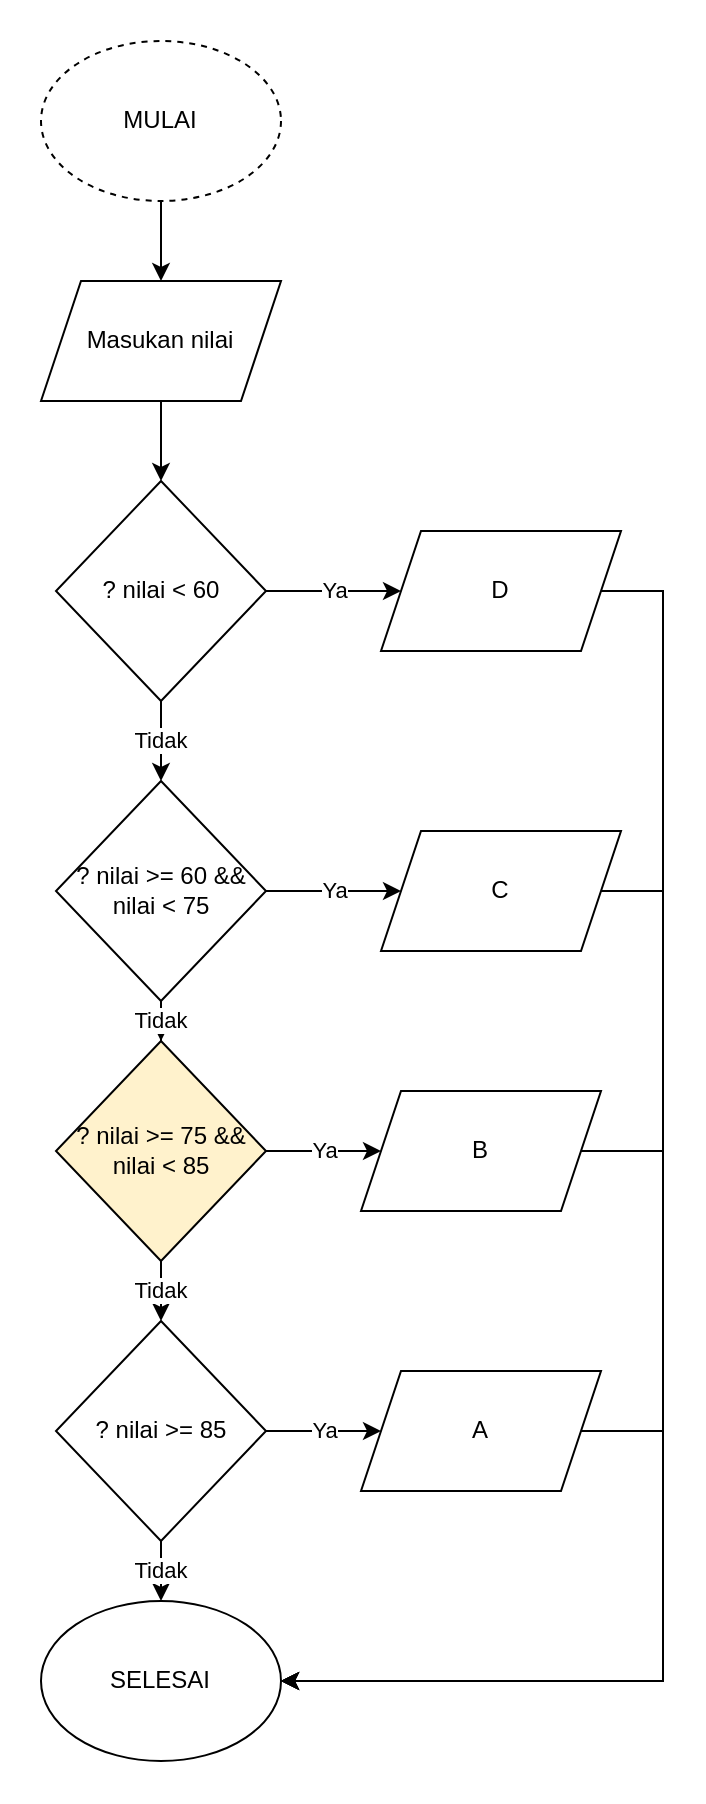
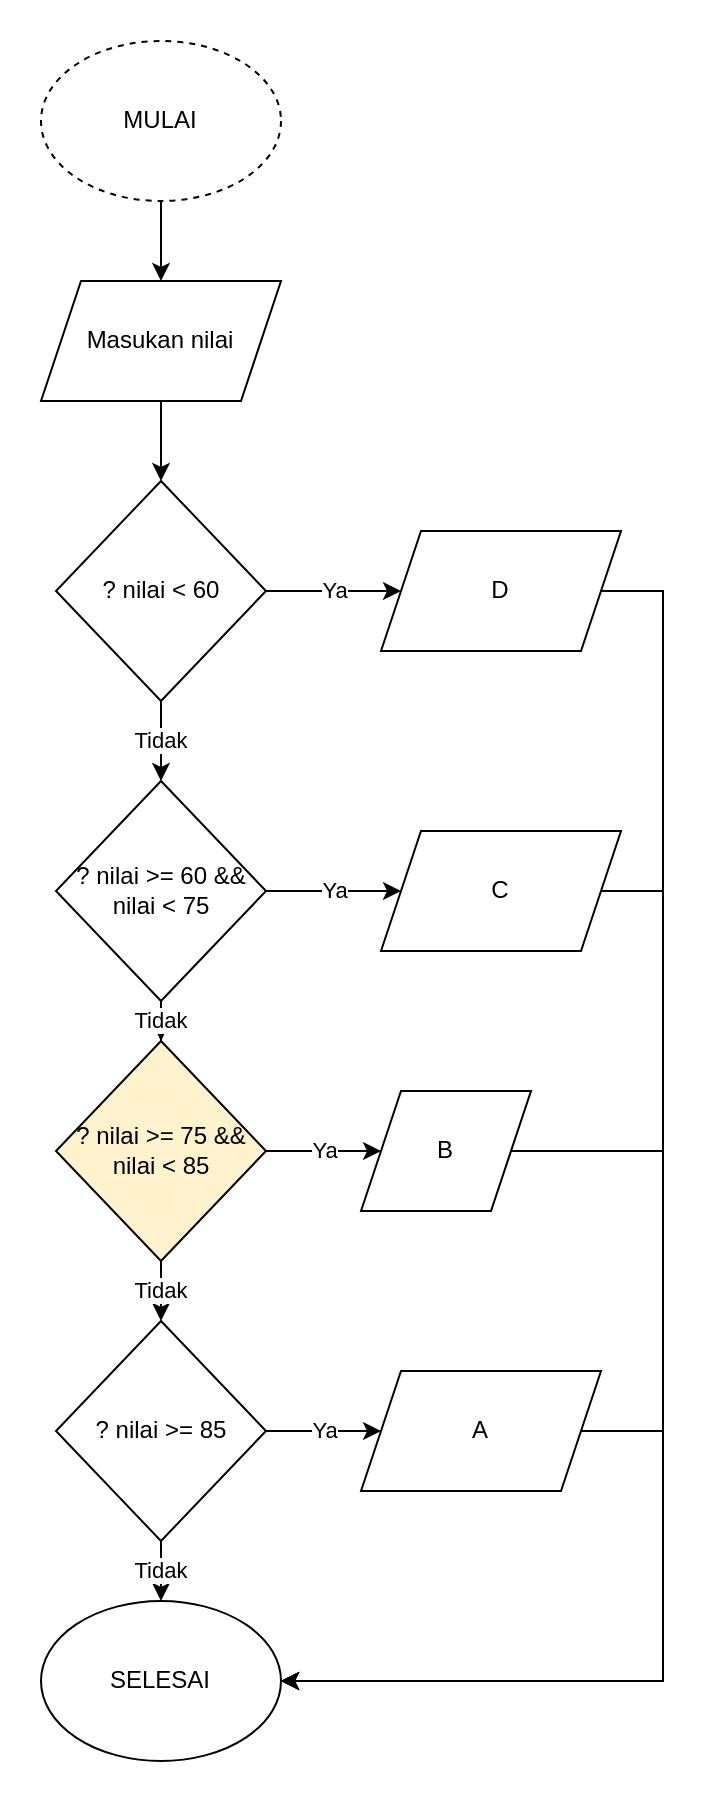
(481, 1151) -> (446, 1151)
